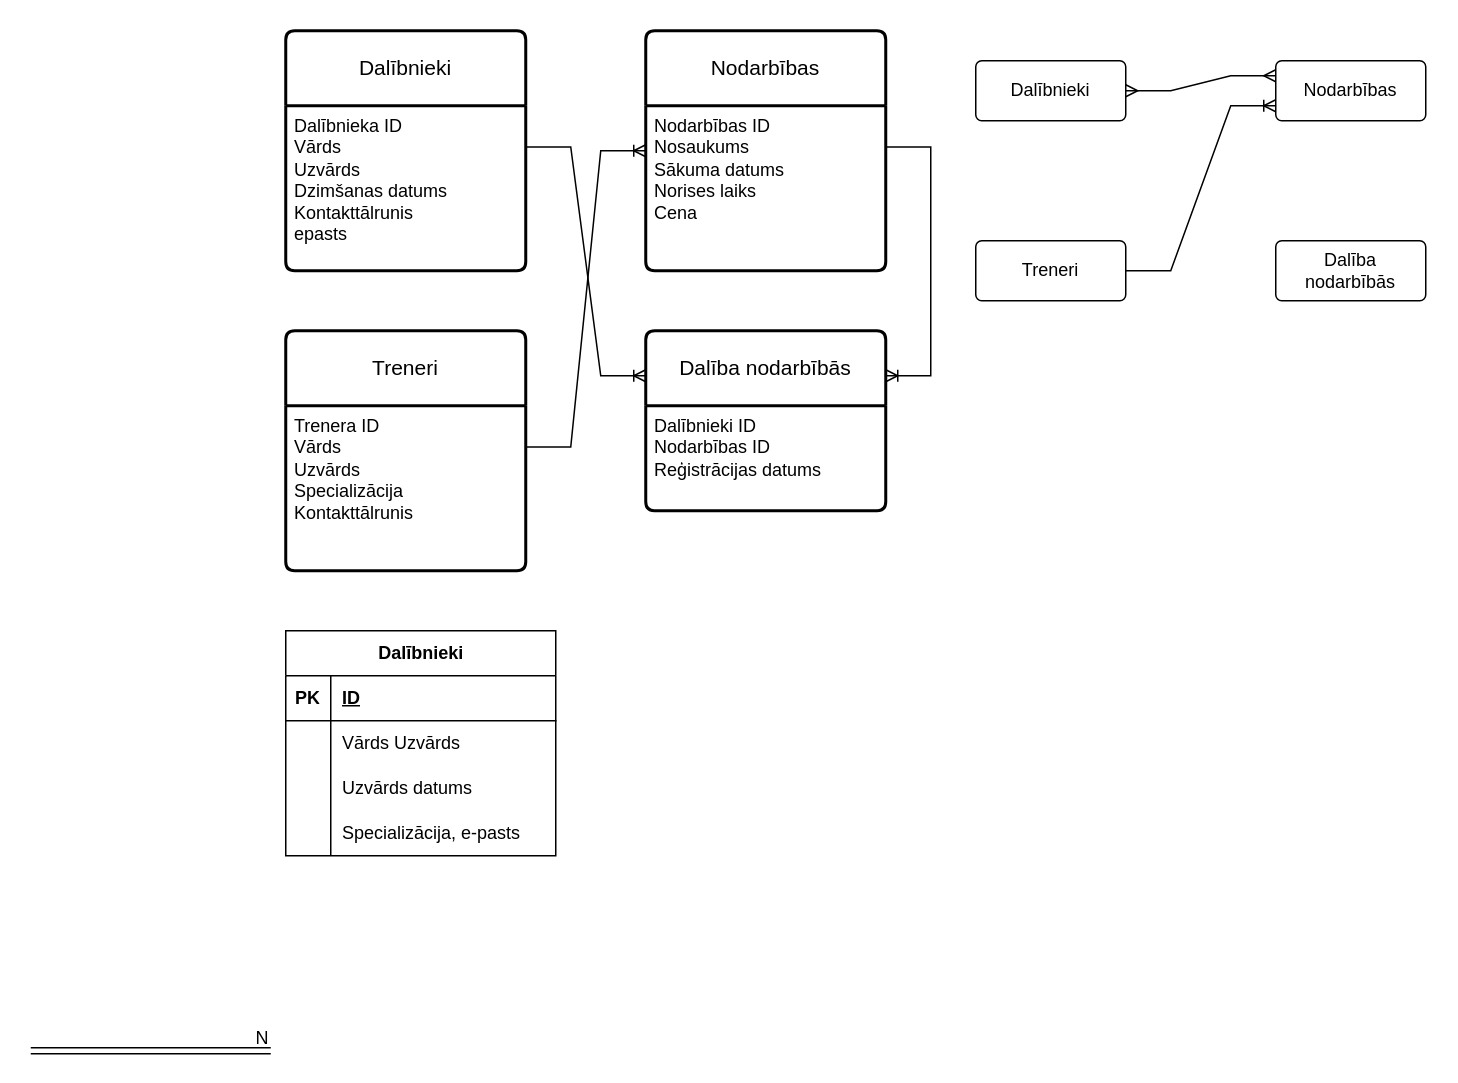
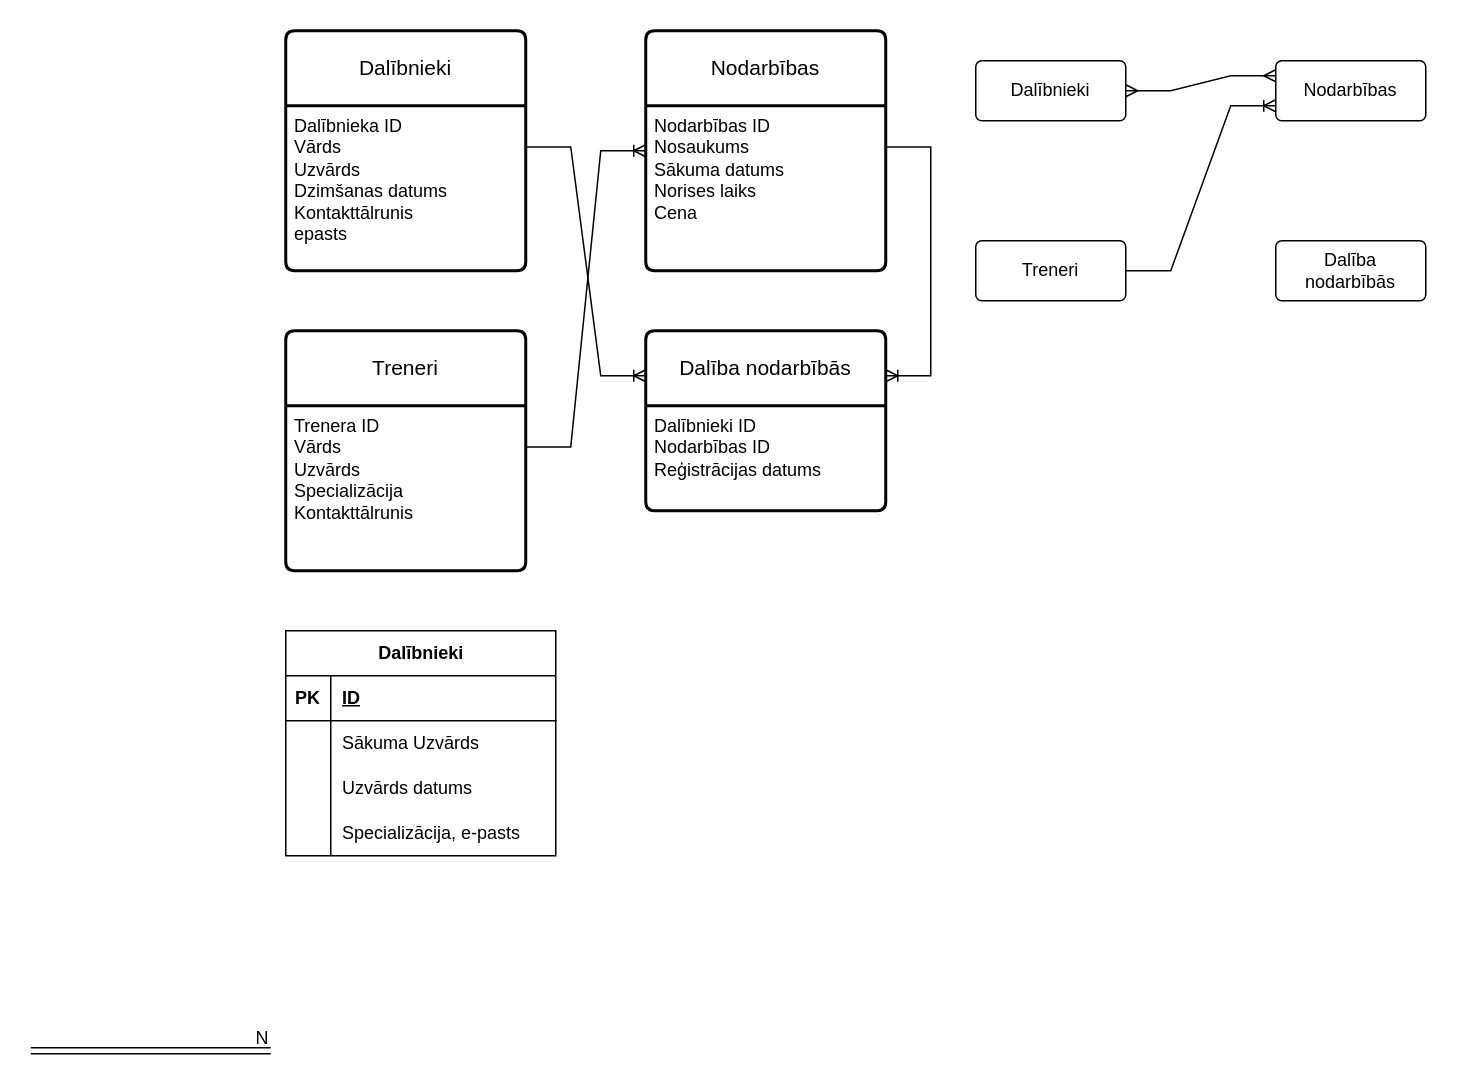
(406, 743) -> (411, 743)
